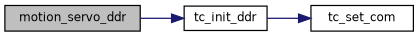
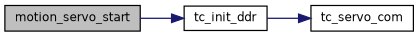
(73, 18) -> (73, 18)
(362, 18) -> (362, 18)
